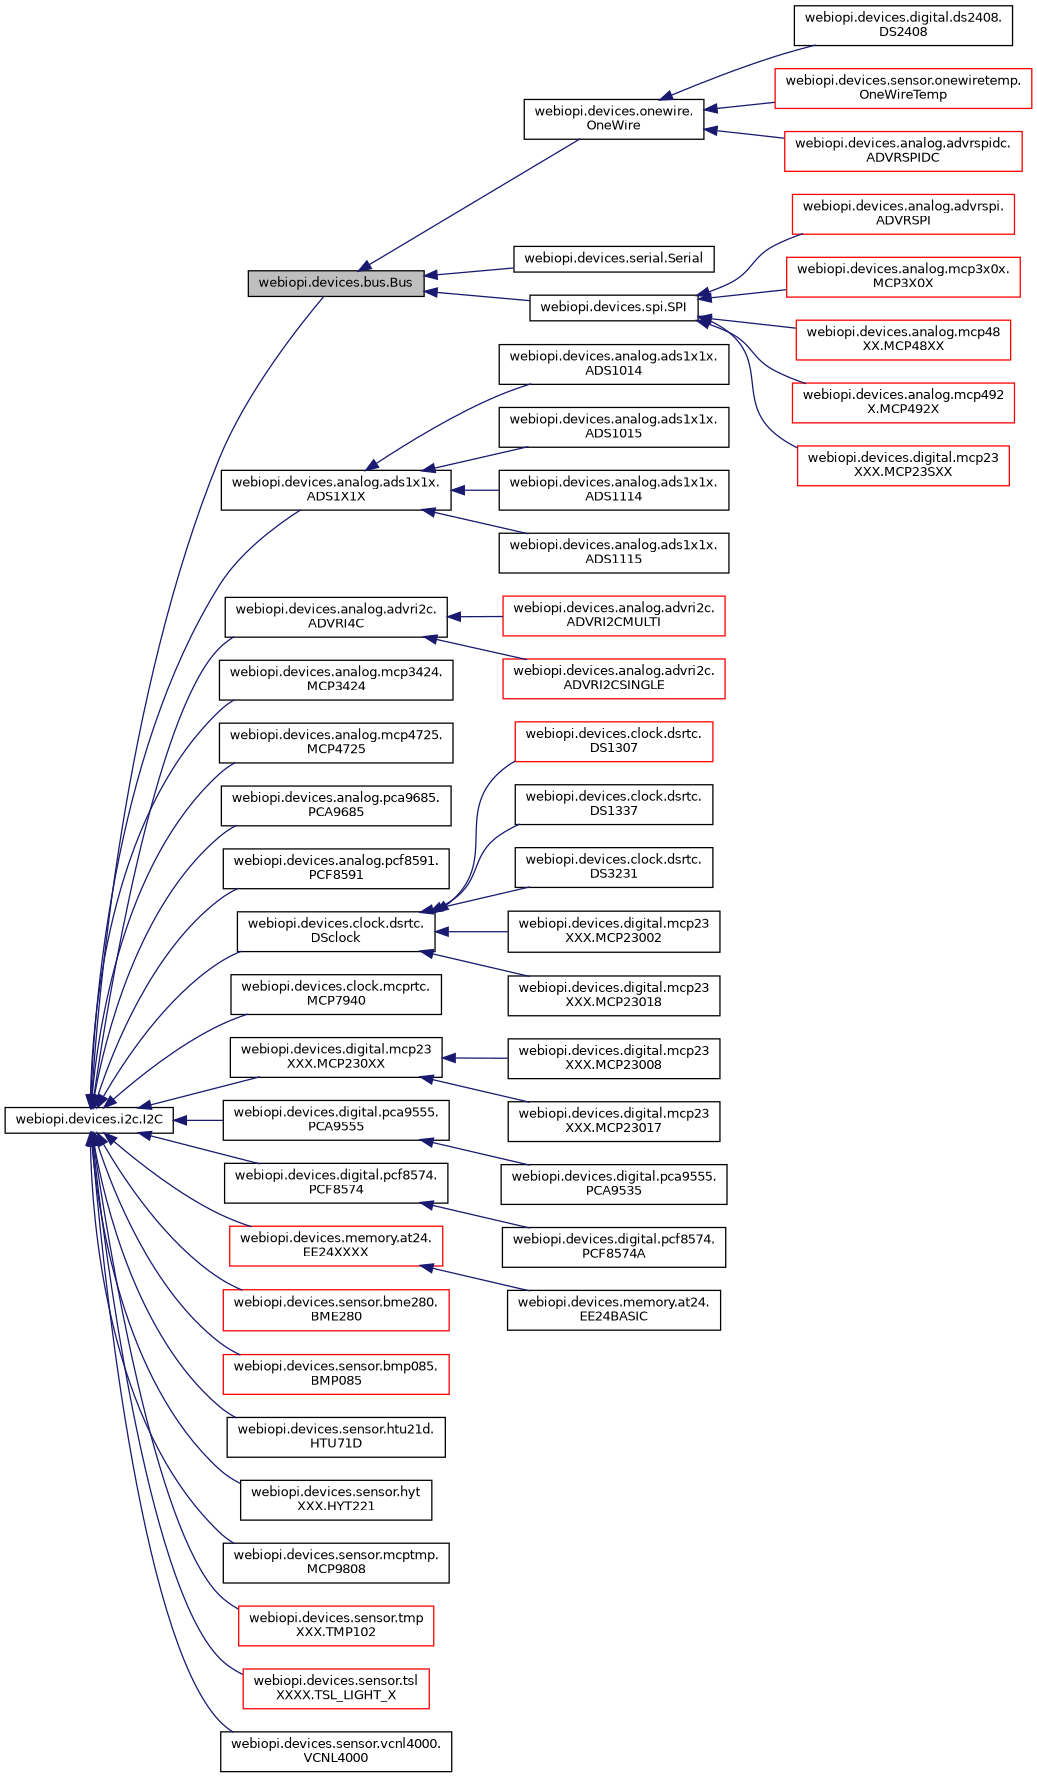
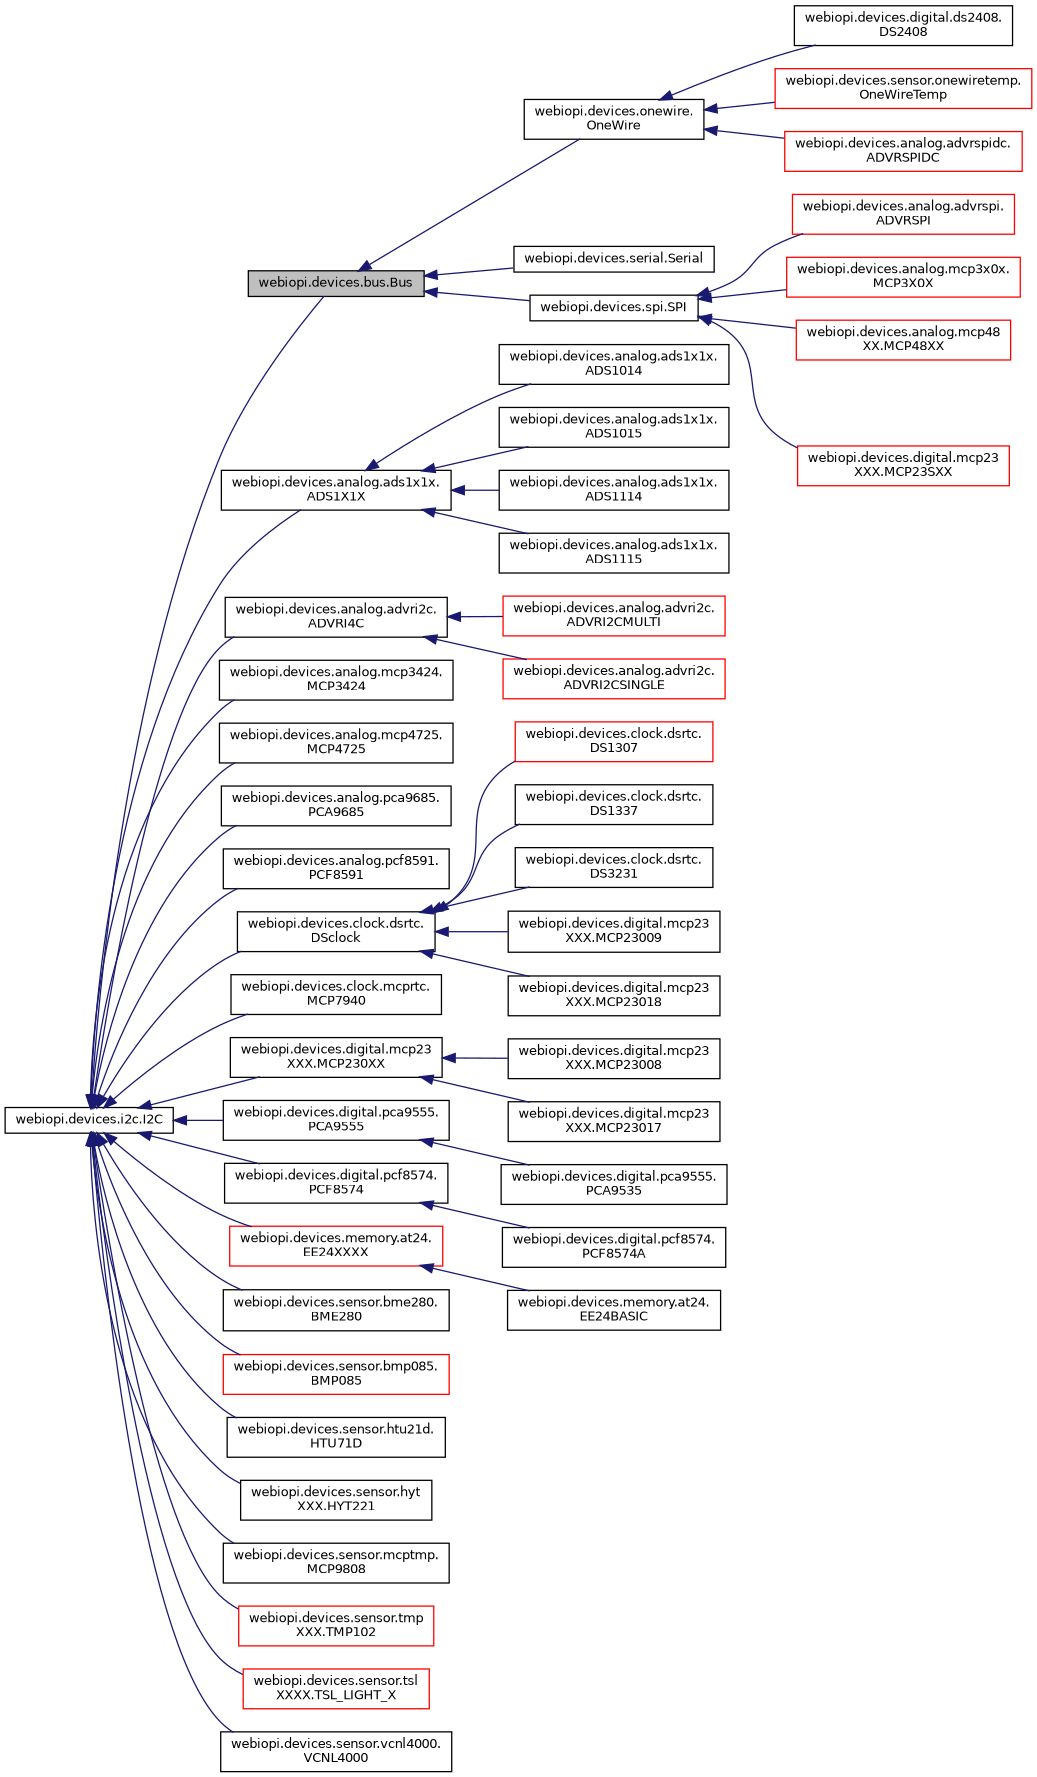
(903, 403) -> none
(614, 932) -> (614, 932)
(336, 1310) -> (336, 1310)
